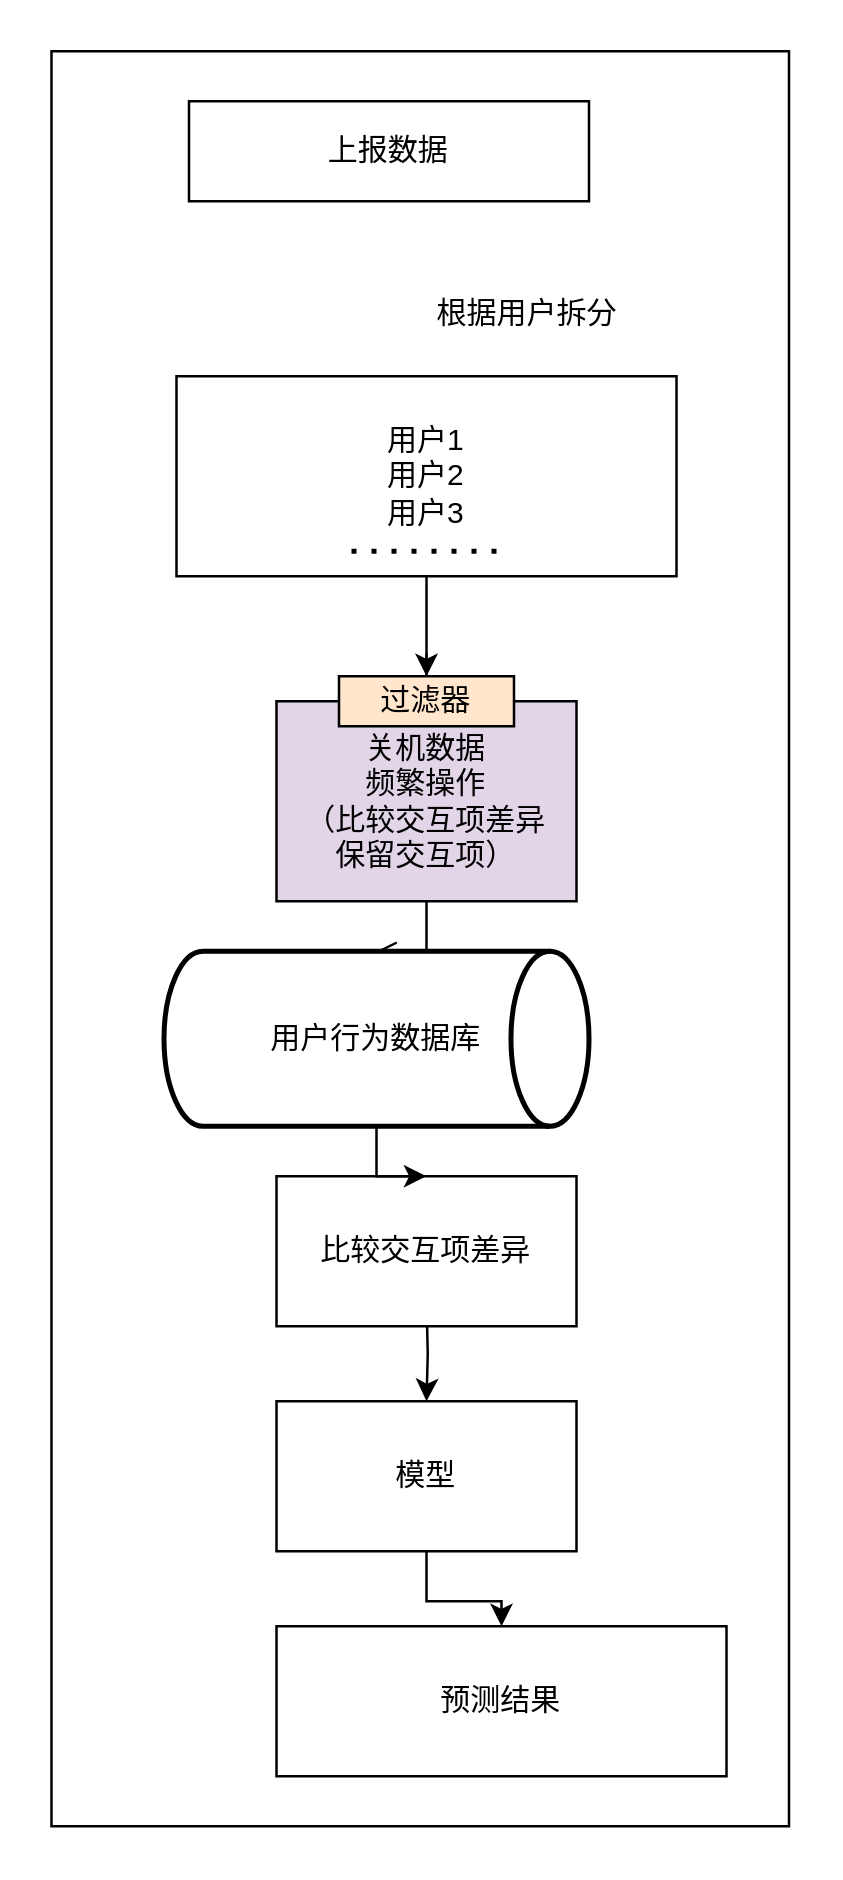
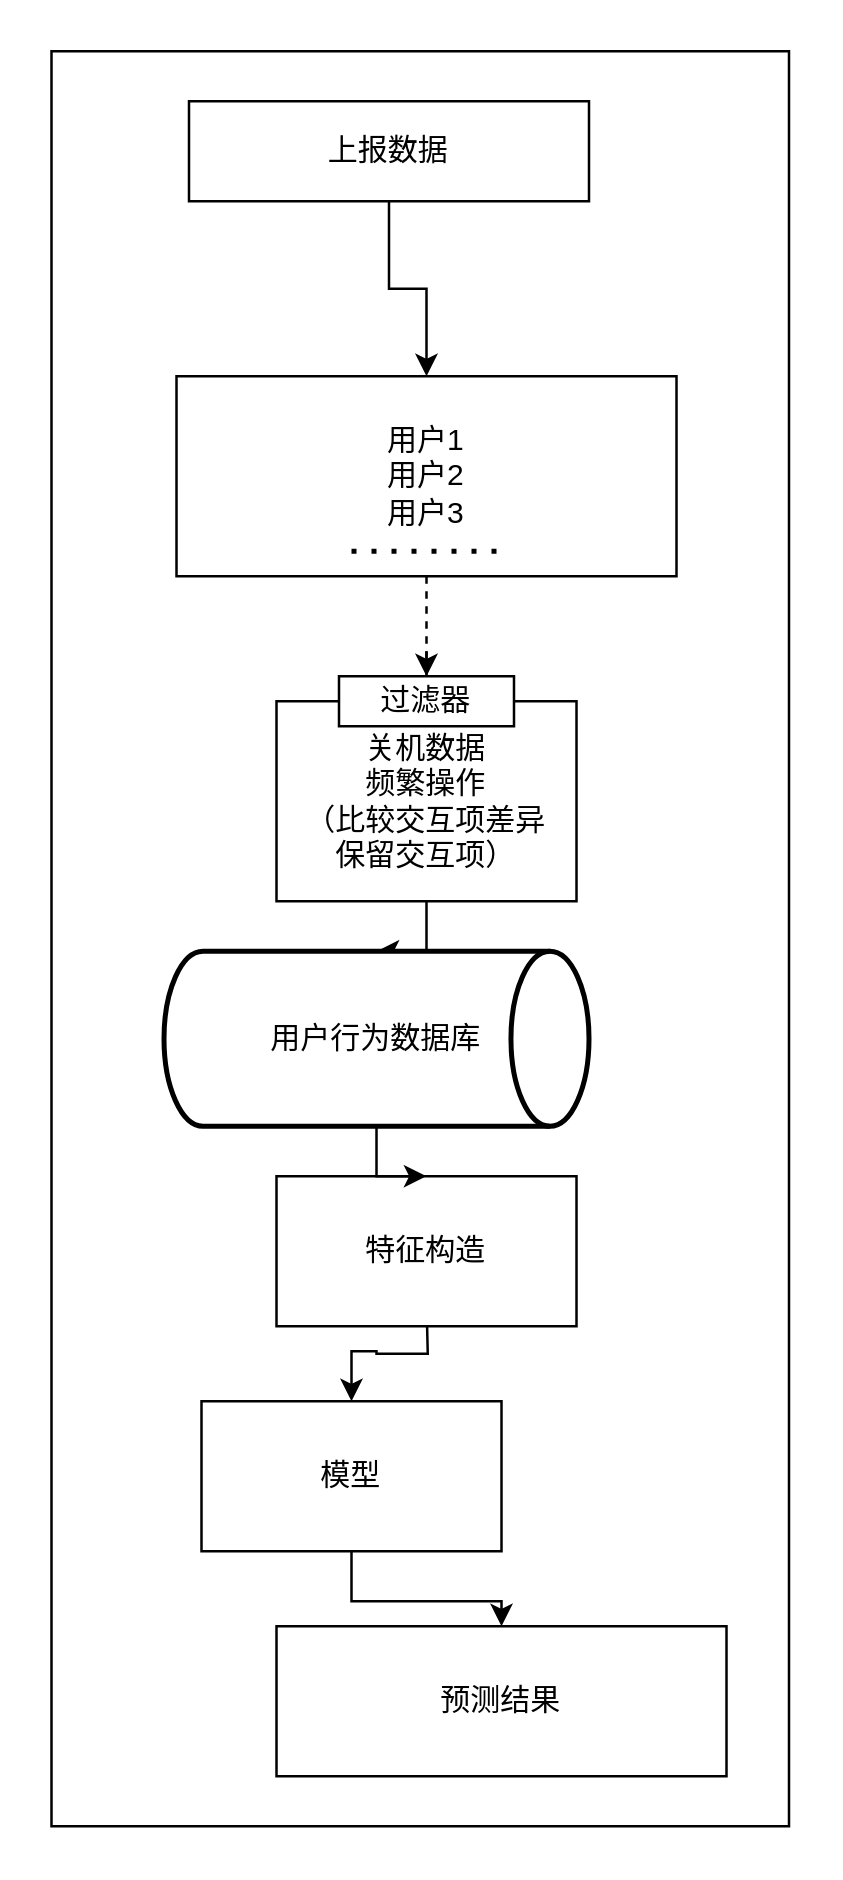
none -> (399, 289)
(526, 314) -> none
(426, 616) -> (426, 616)
(426, 701) -> (426, 701)
(426, 751) -> (426, 751)
(426, 801) -> (426, 801)
(426, 901) -> (426, 901)
(426, 1251) -> (426, 1251)
(426, 1476) -> (351, 1476)
